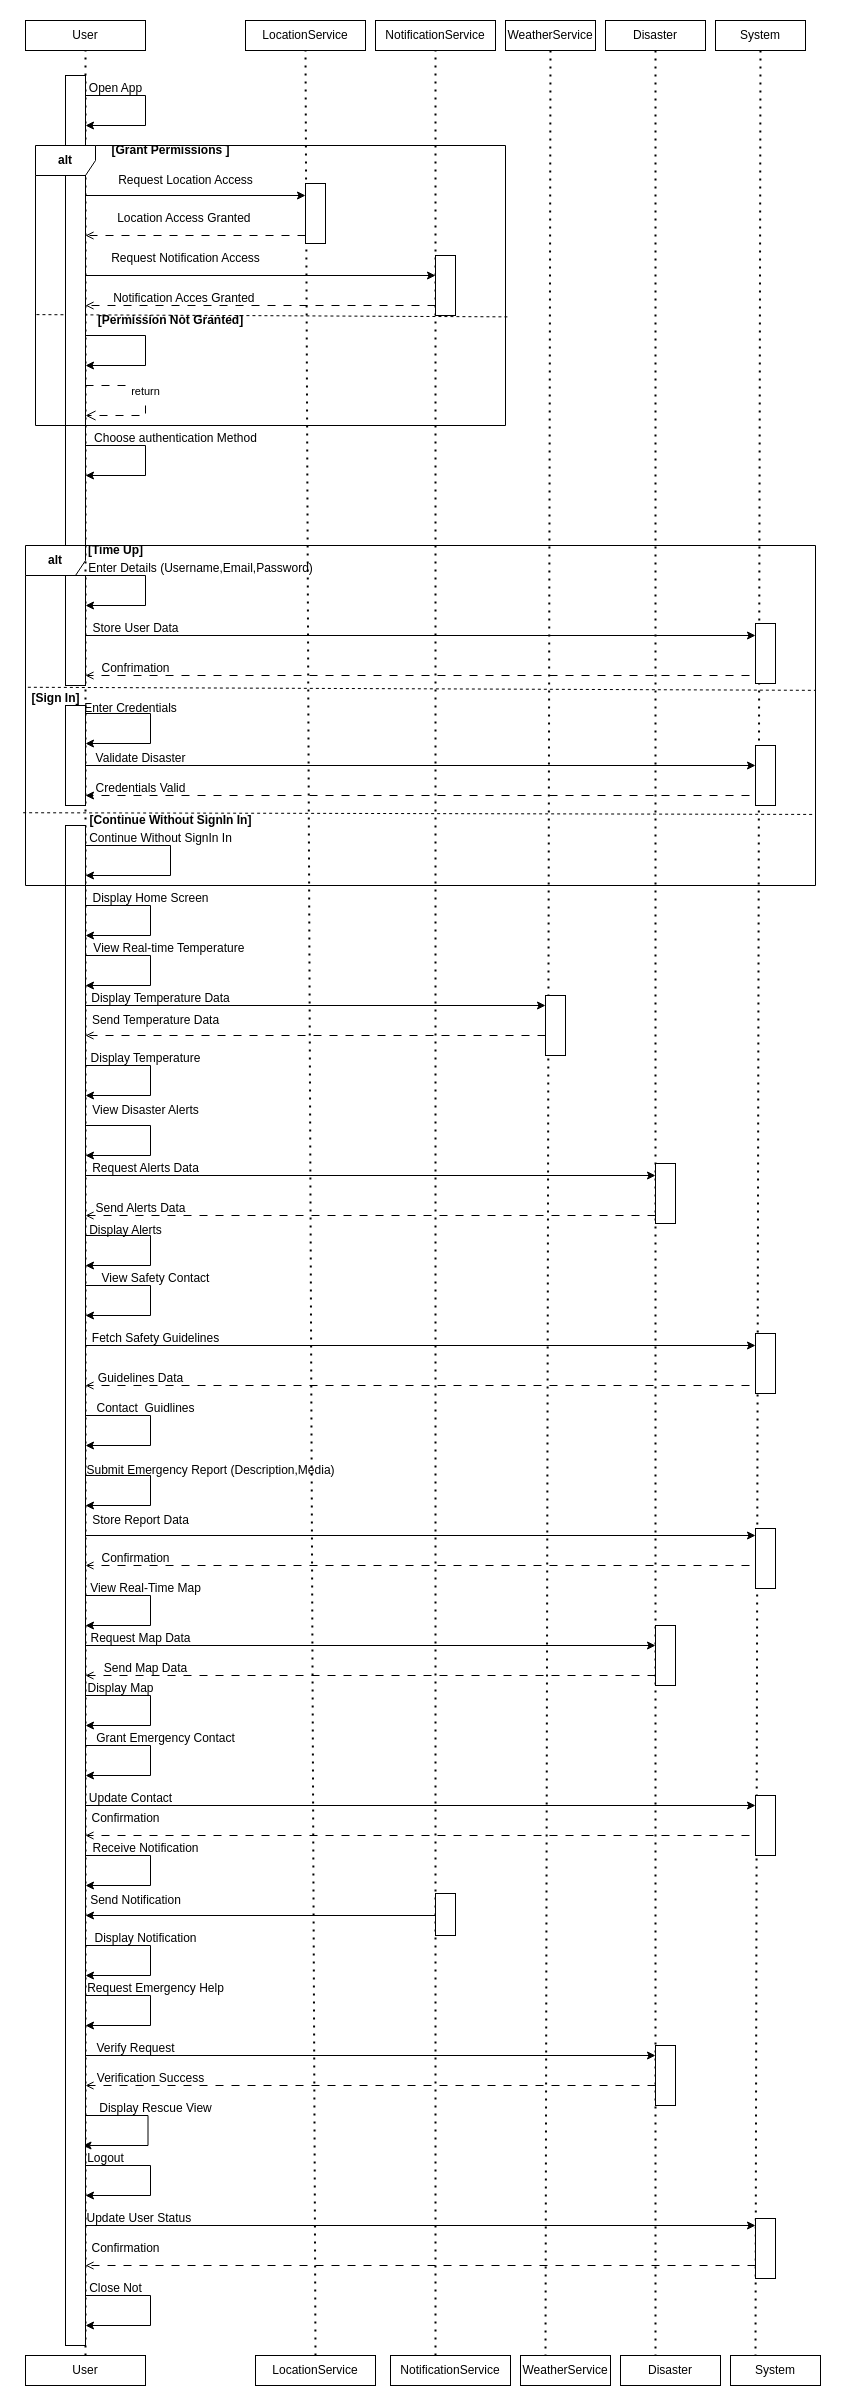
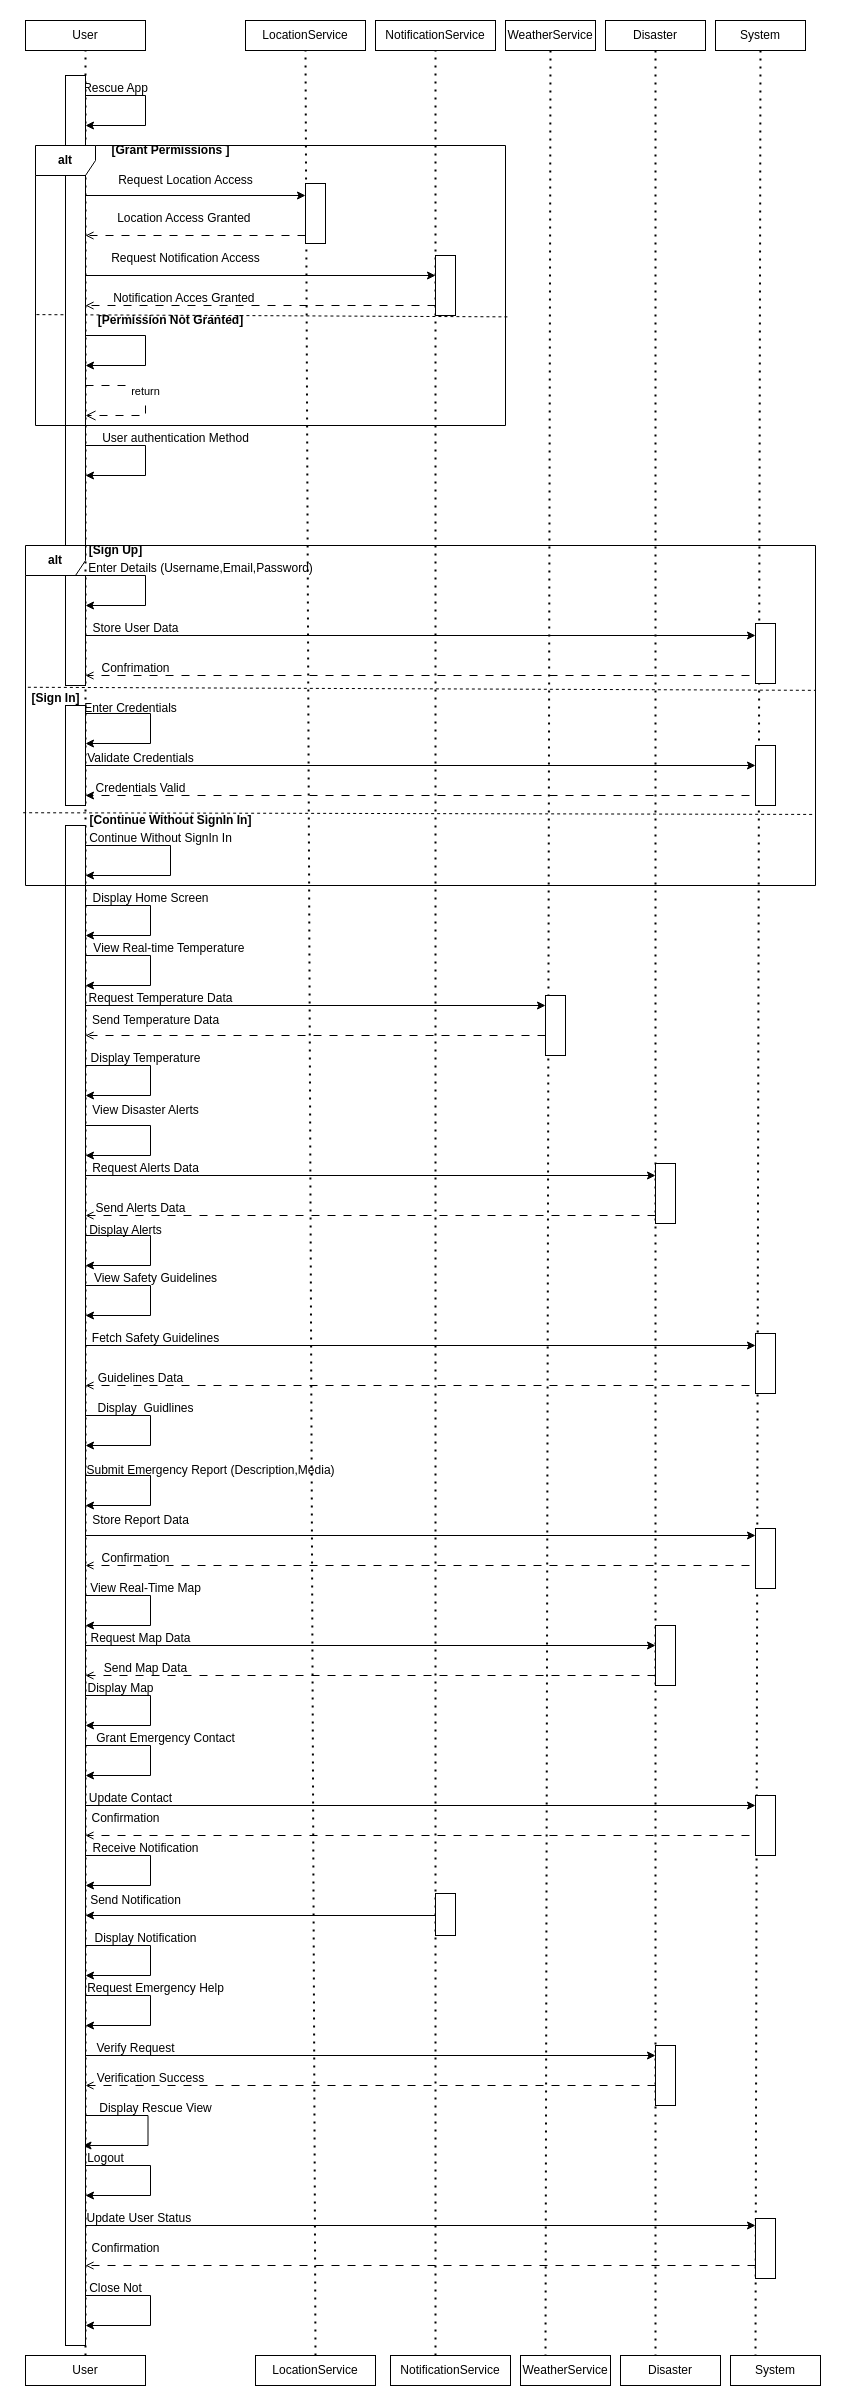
(116, 89) -> (116, 89)
(176, 439) -> (176, 439)
(116, 551) -> (116, 551)
(141, 759) -> (141, 759)
(161, 999) -> (161, 999)
(156, 1279) -> (156, 1279)
(146, 1409) -> (146, 1409)
